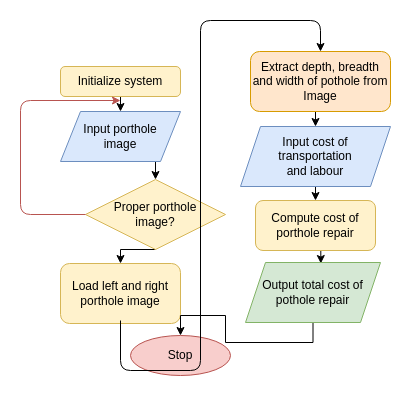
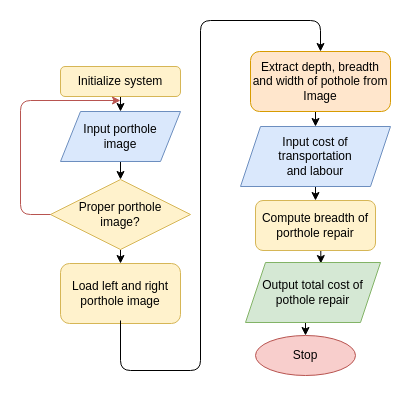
(156, 215) -> (121, 215)
(316, 226) -> (316, 226)
(181, 356) -> (306, 356)
